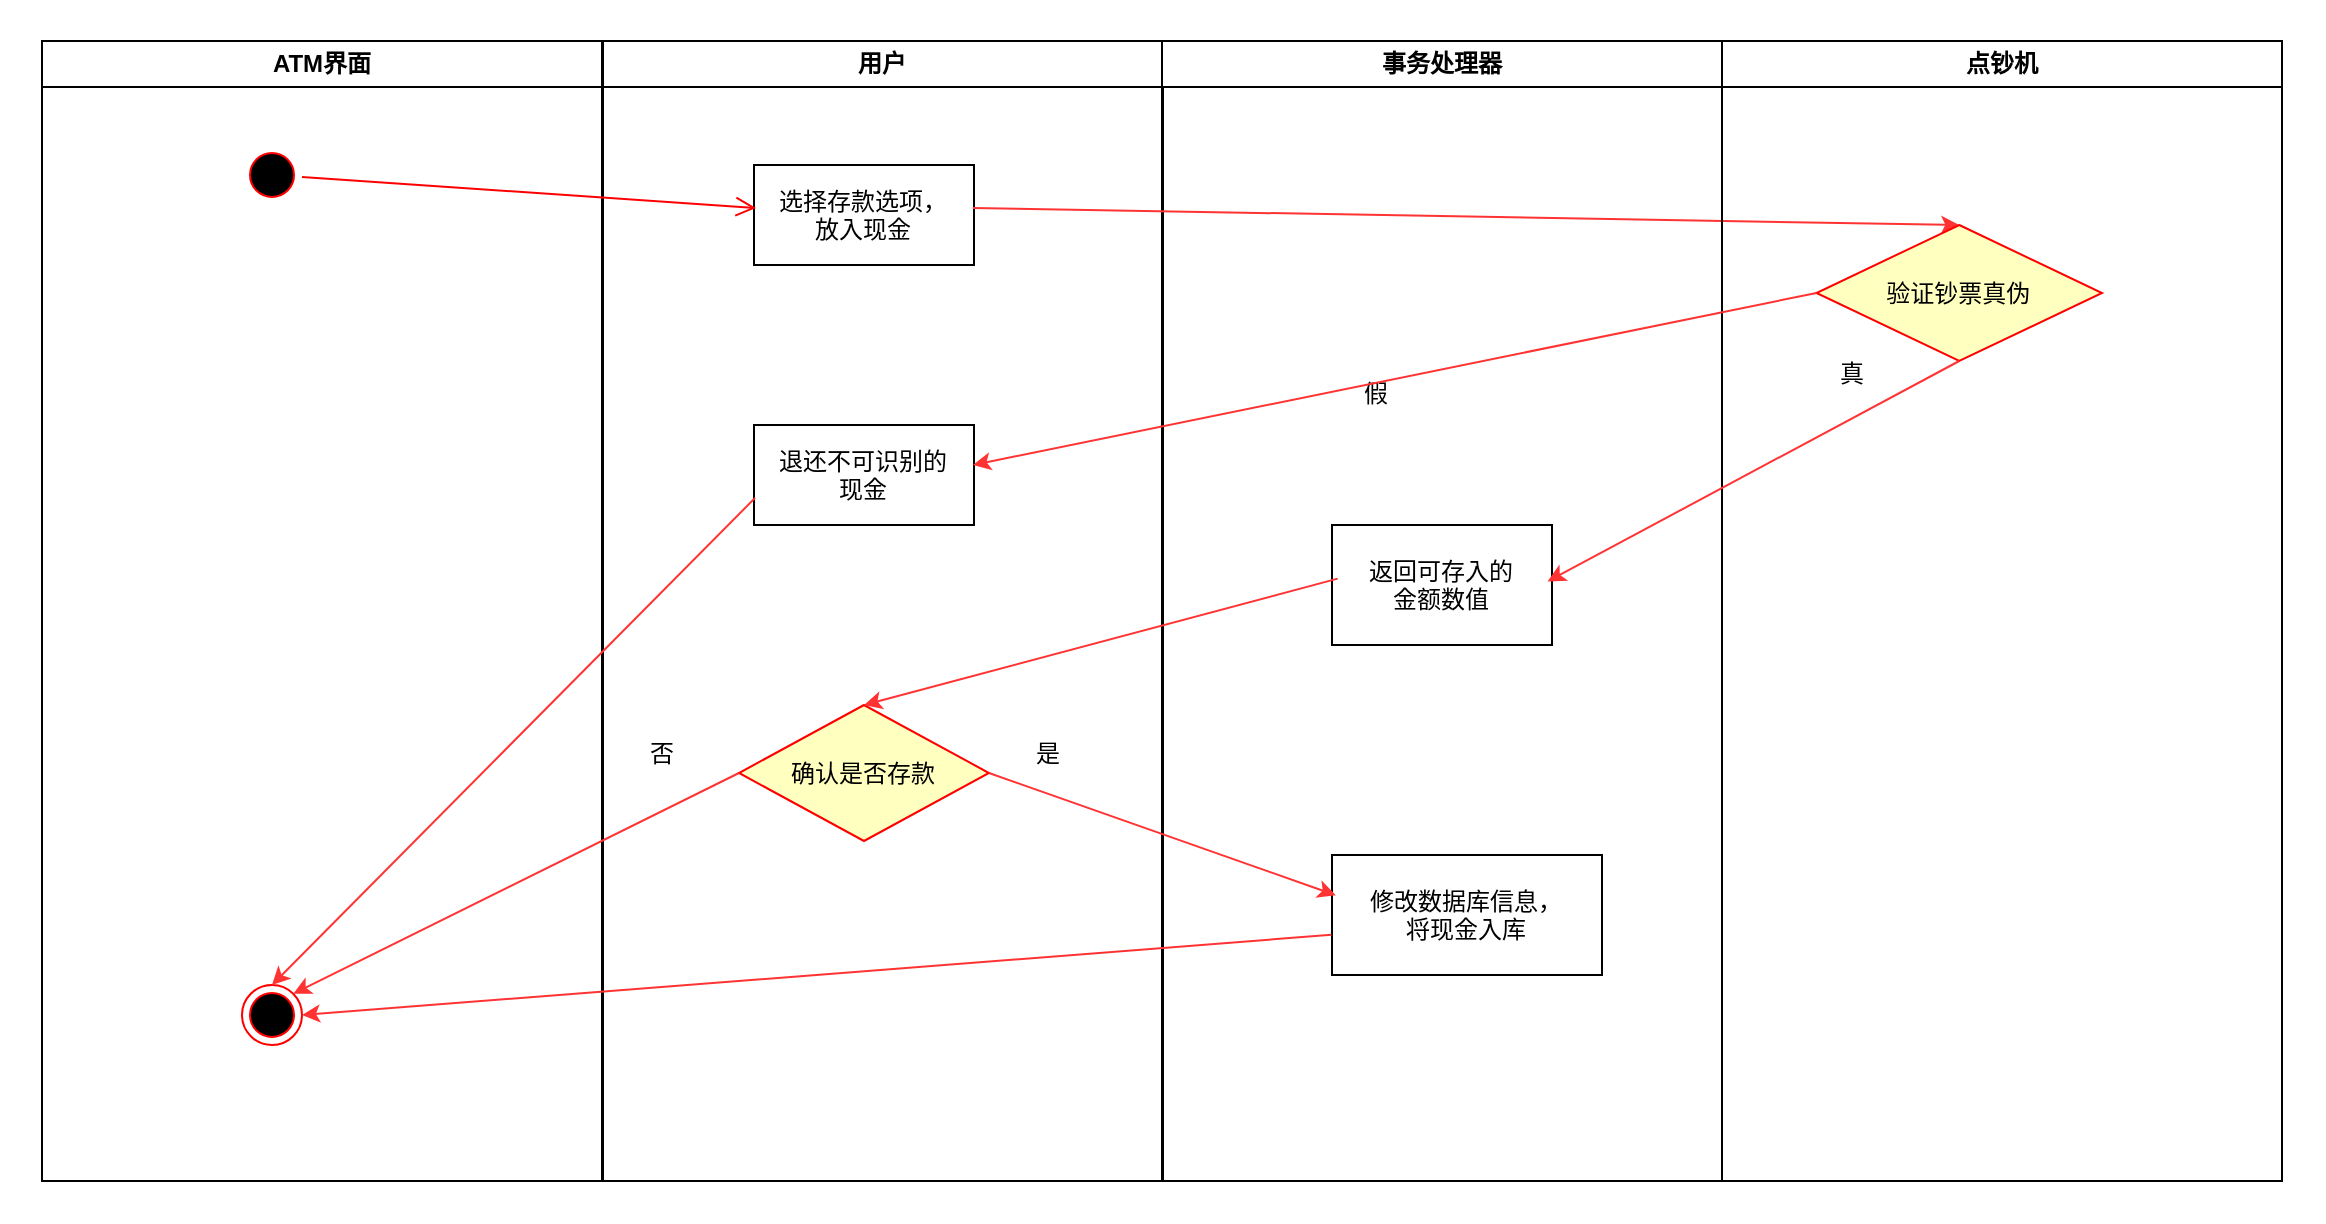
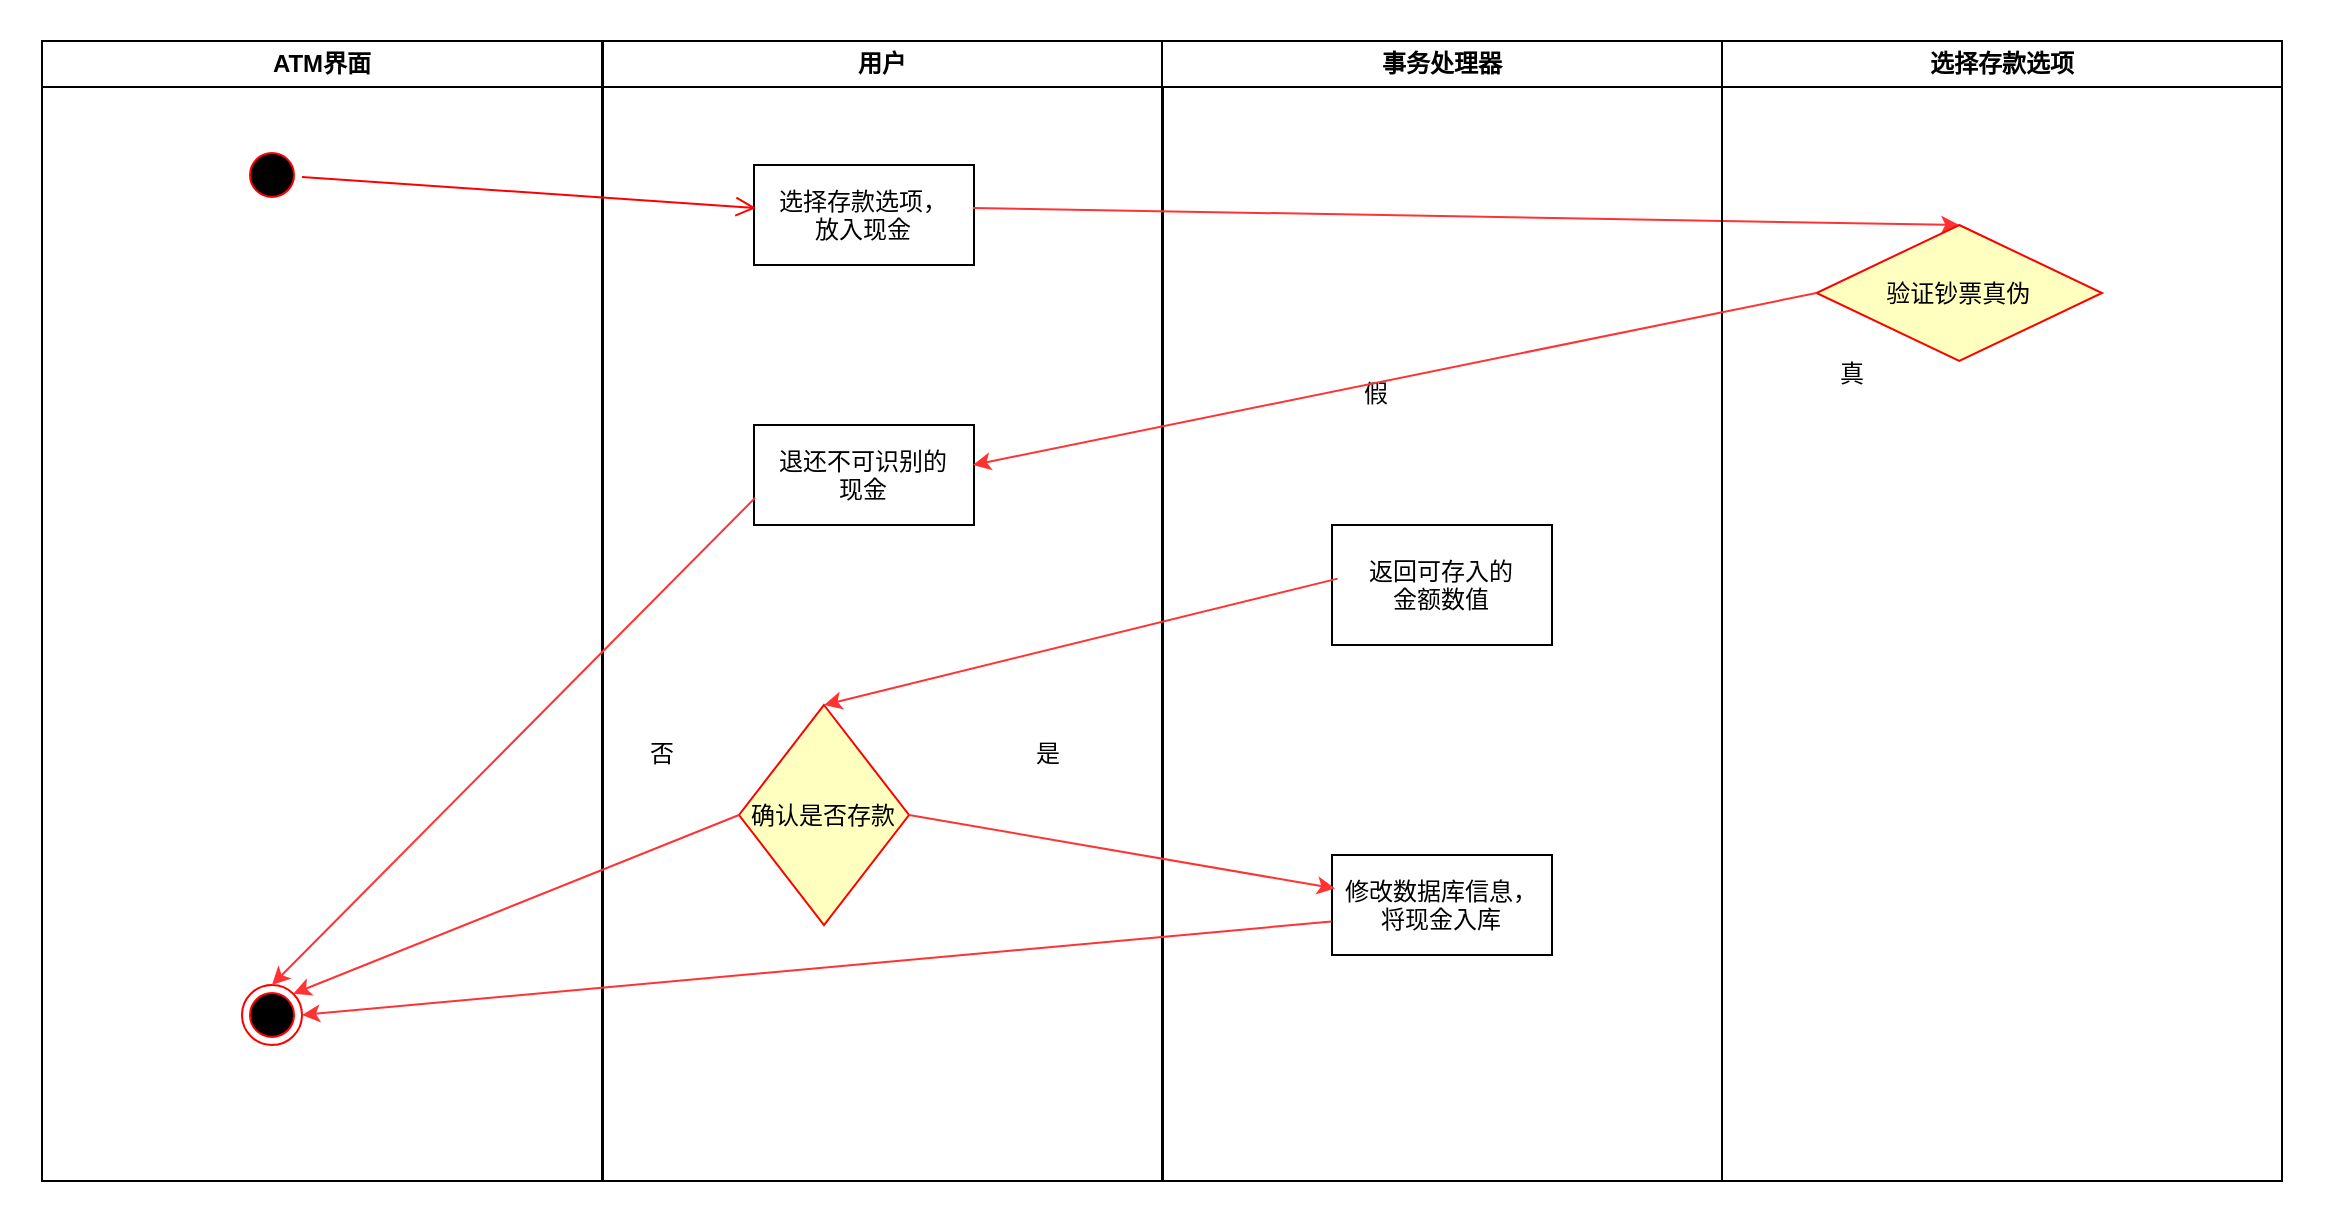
(2003, 65) -> (2003, 65)
(1843, 423) -> none
(864, 773) -> (824, 815)
(1467, 915) -> (1442, 905)
